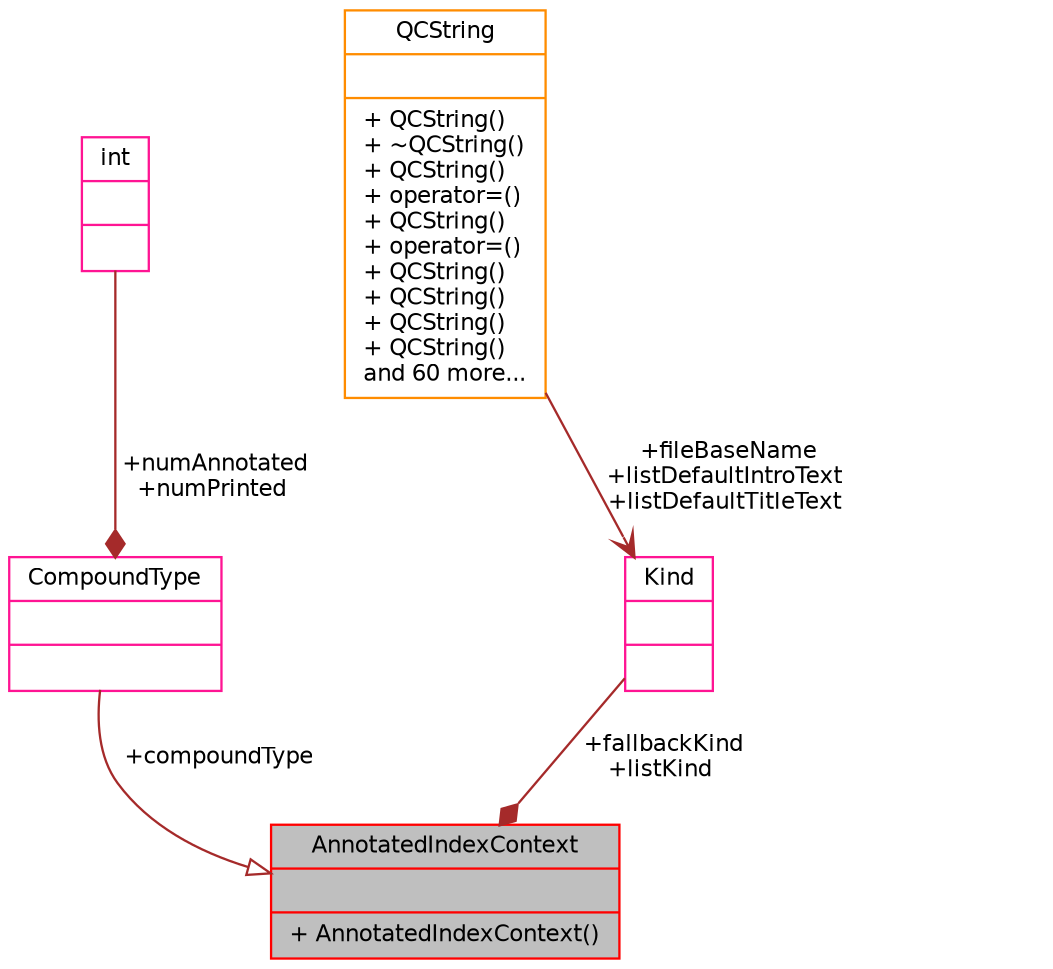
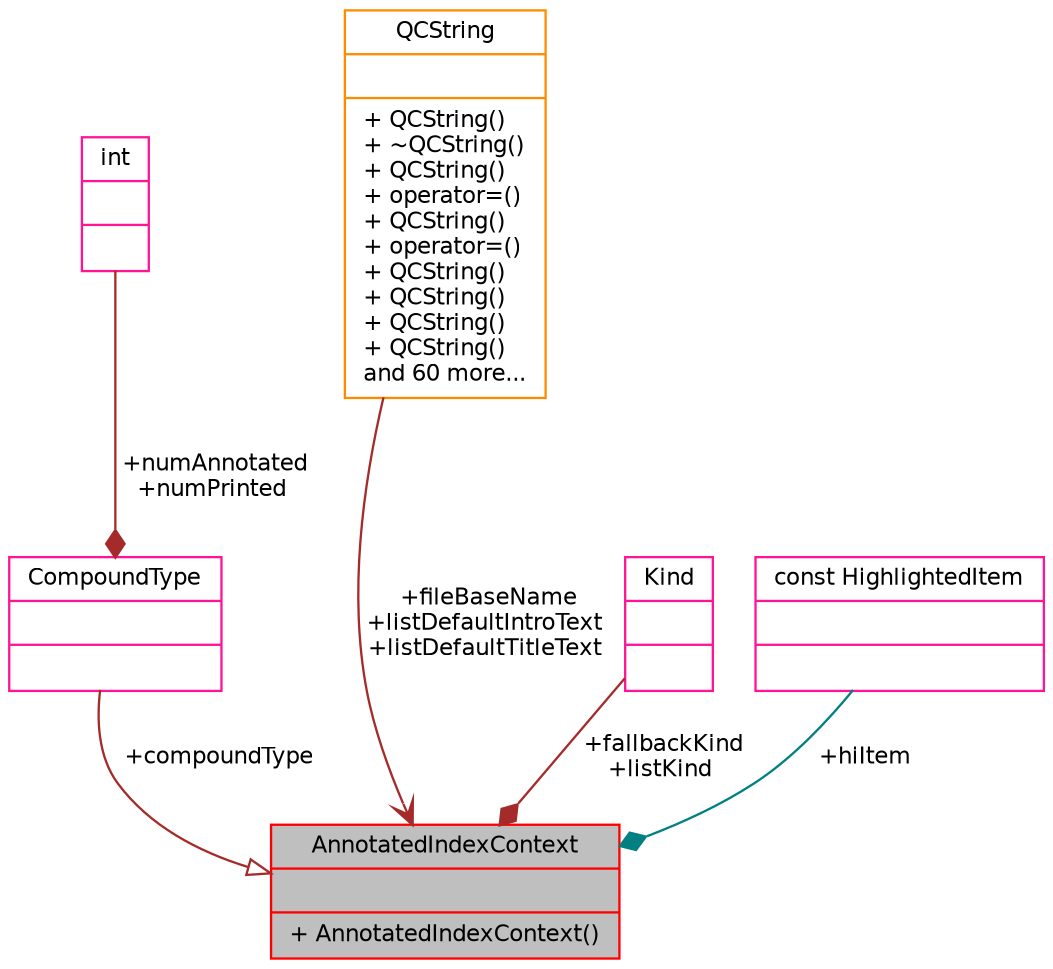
(584, 465) -> (359, 603)
none -> (900, 624)
